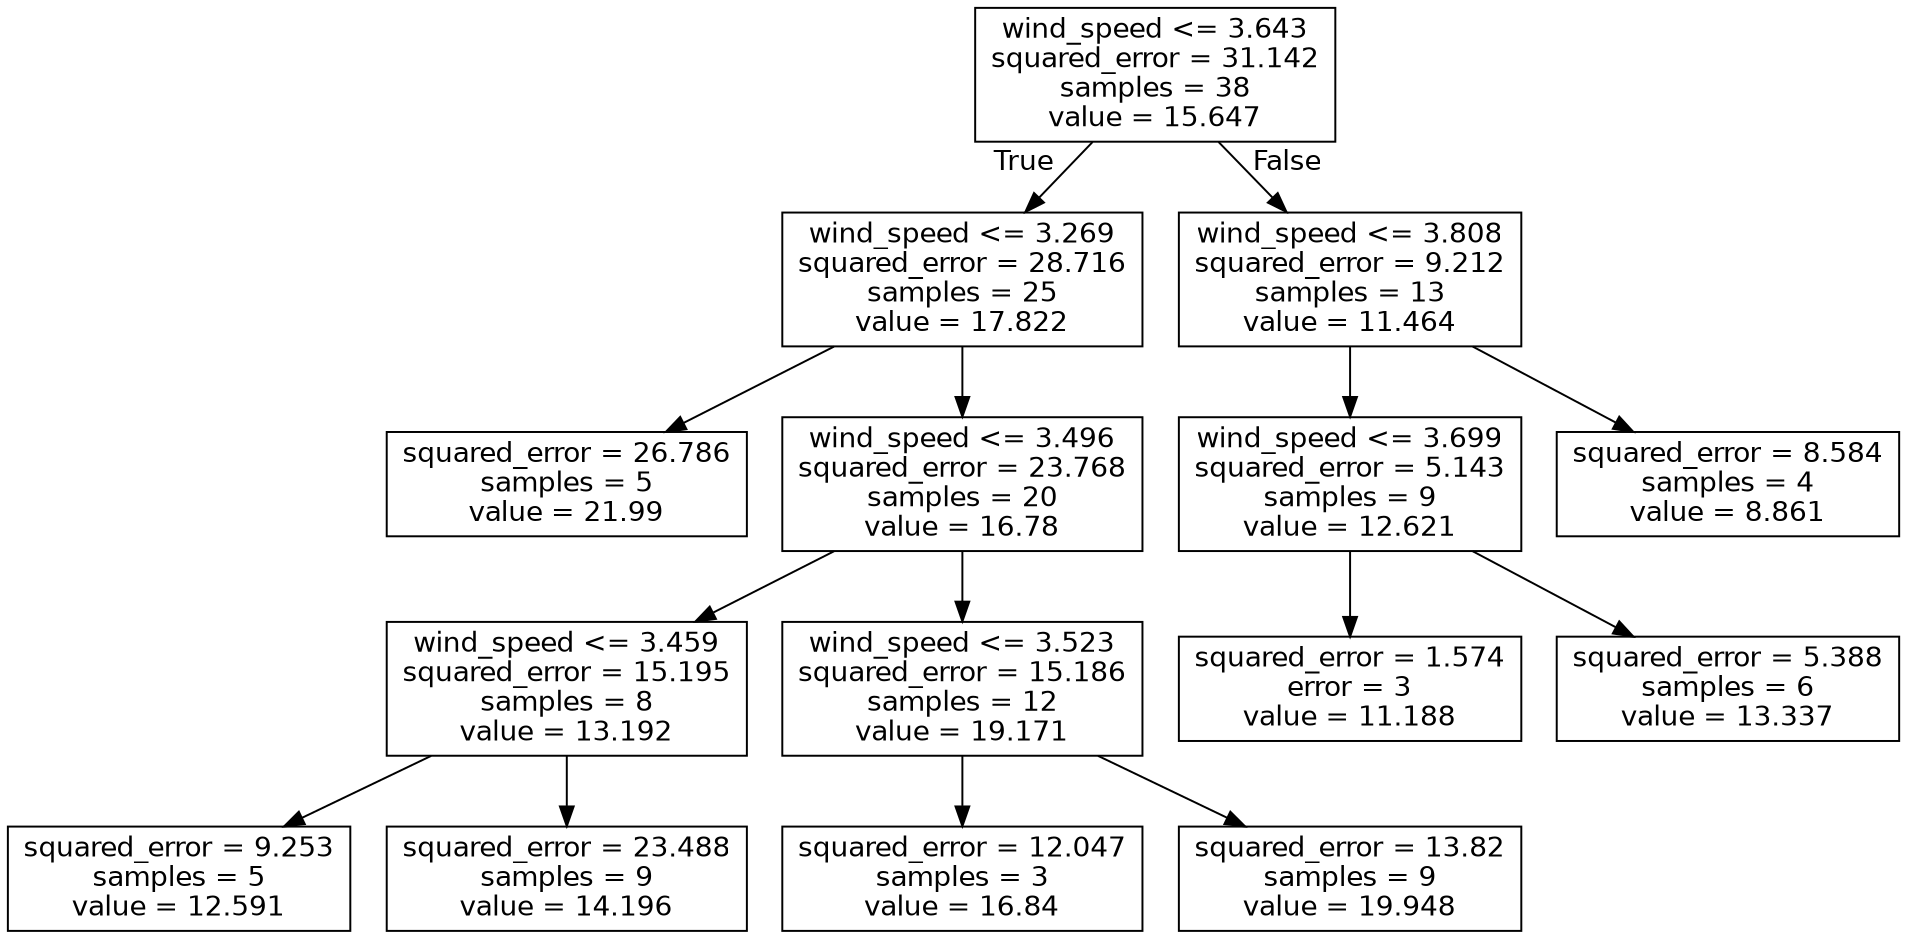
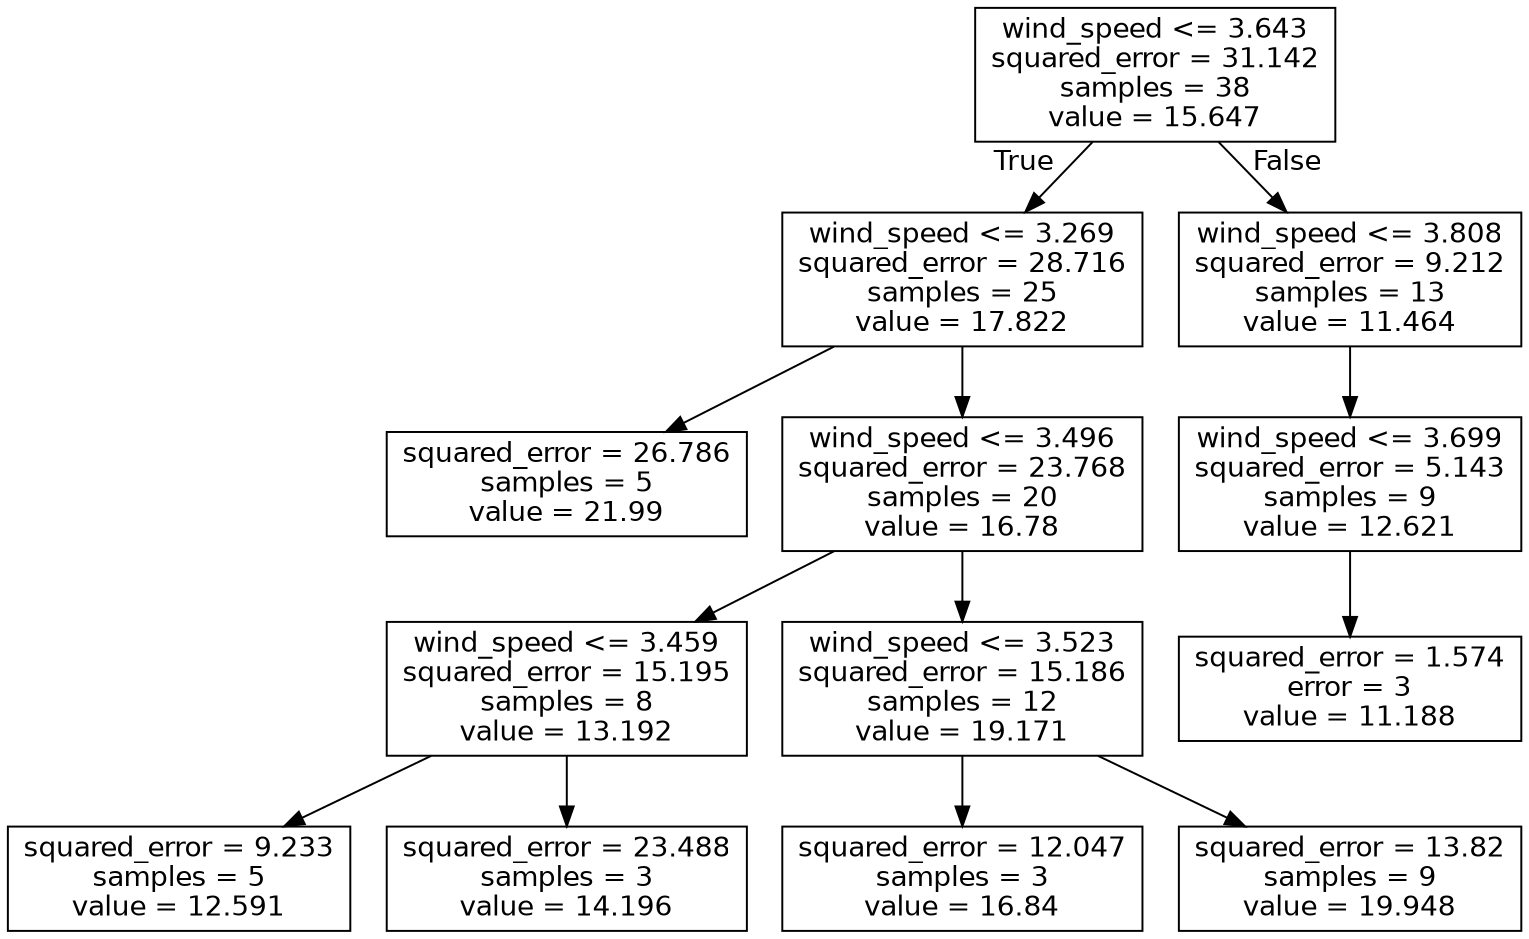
(1728, 484) -> none
(1728, 689) -> none
(179, 879) -> (179, 879)
(567, 879) -> (567, 879)
